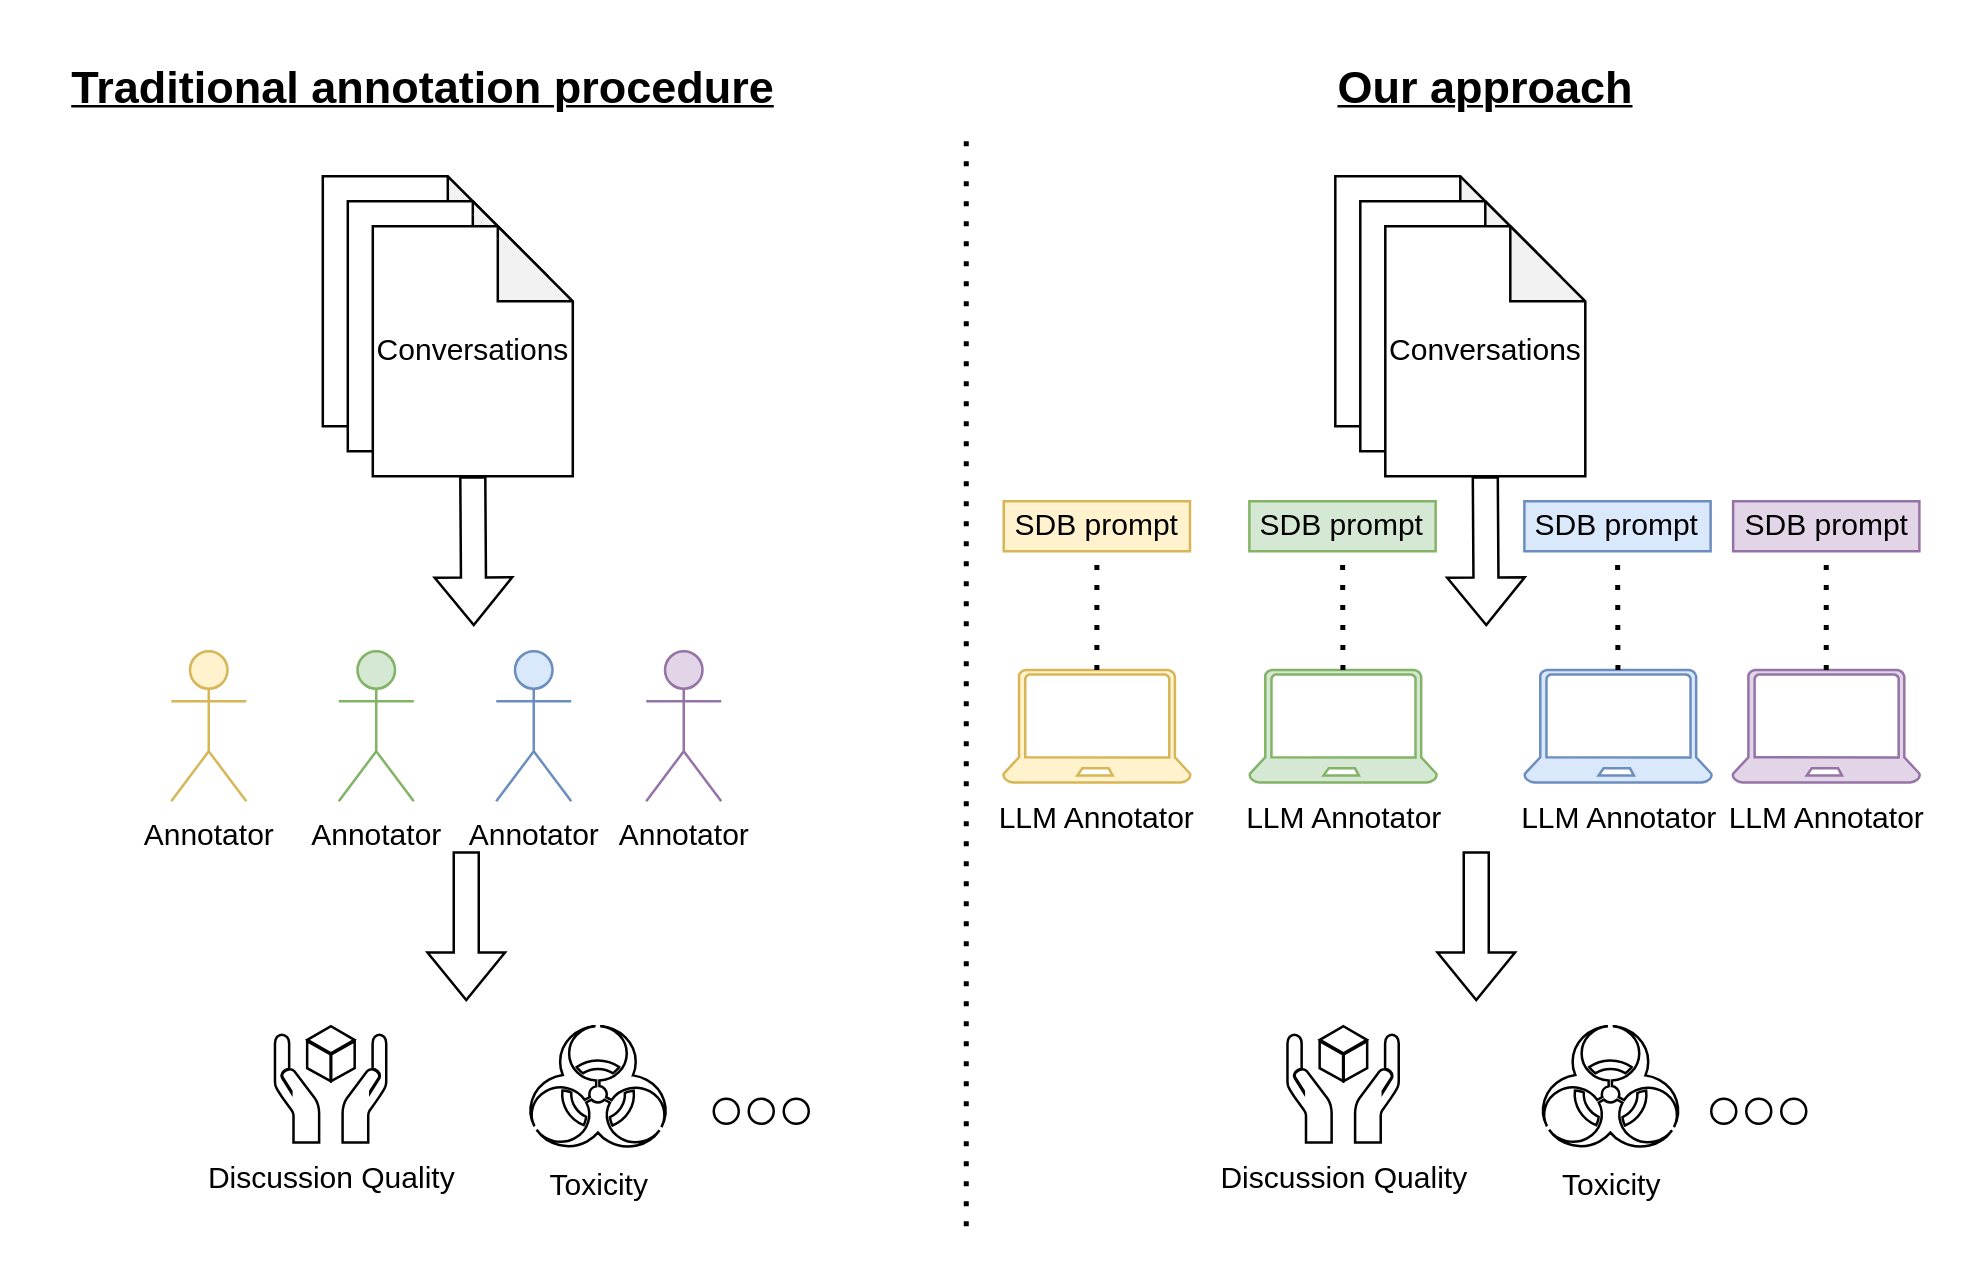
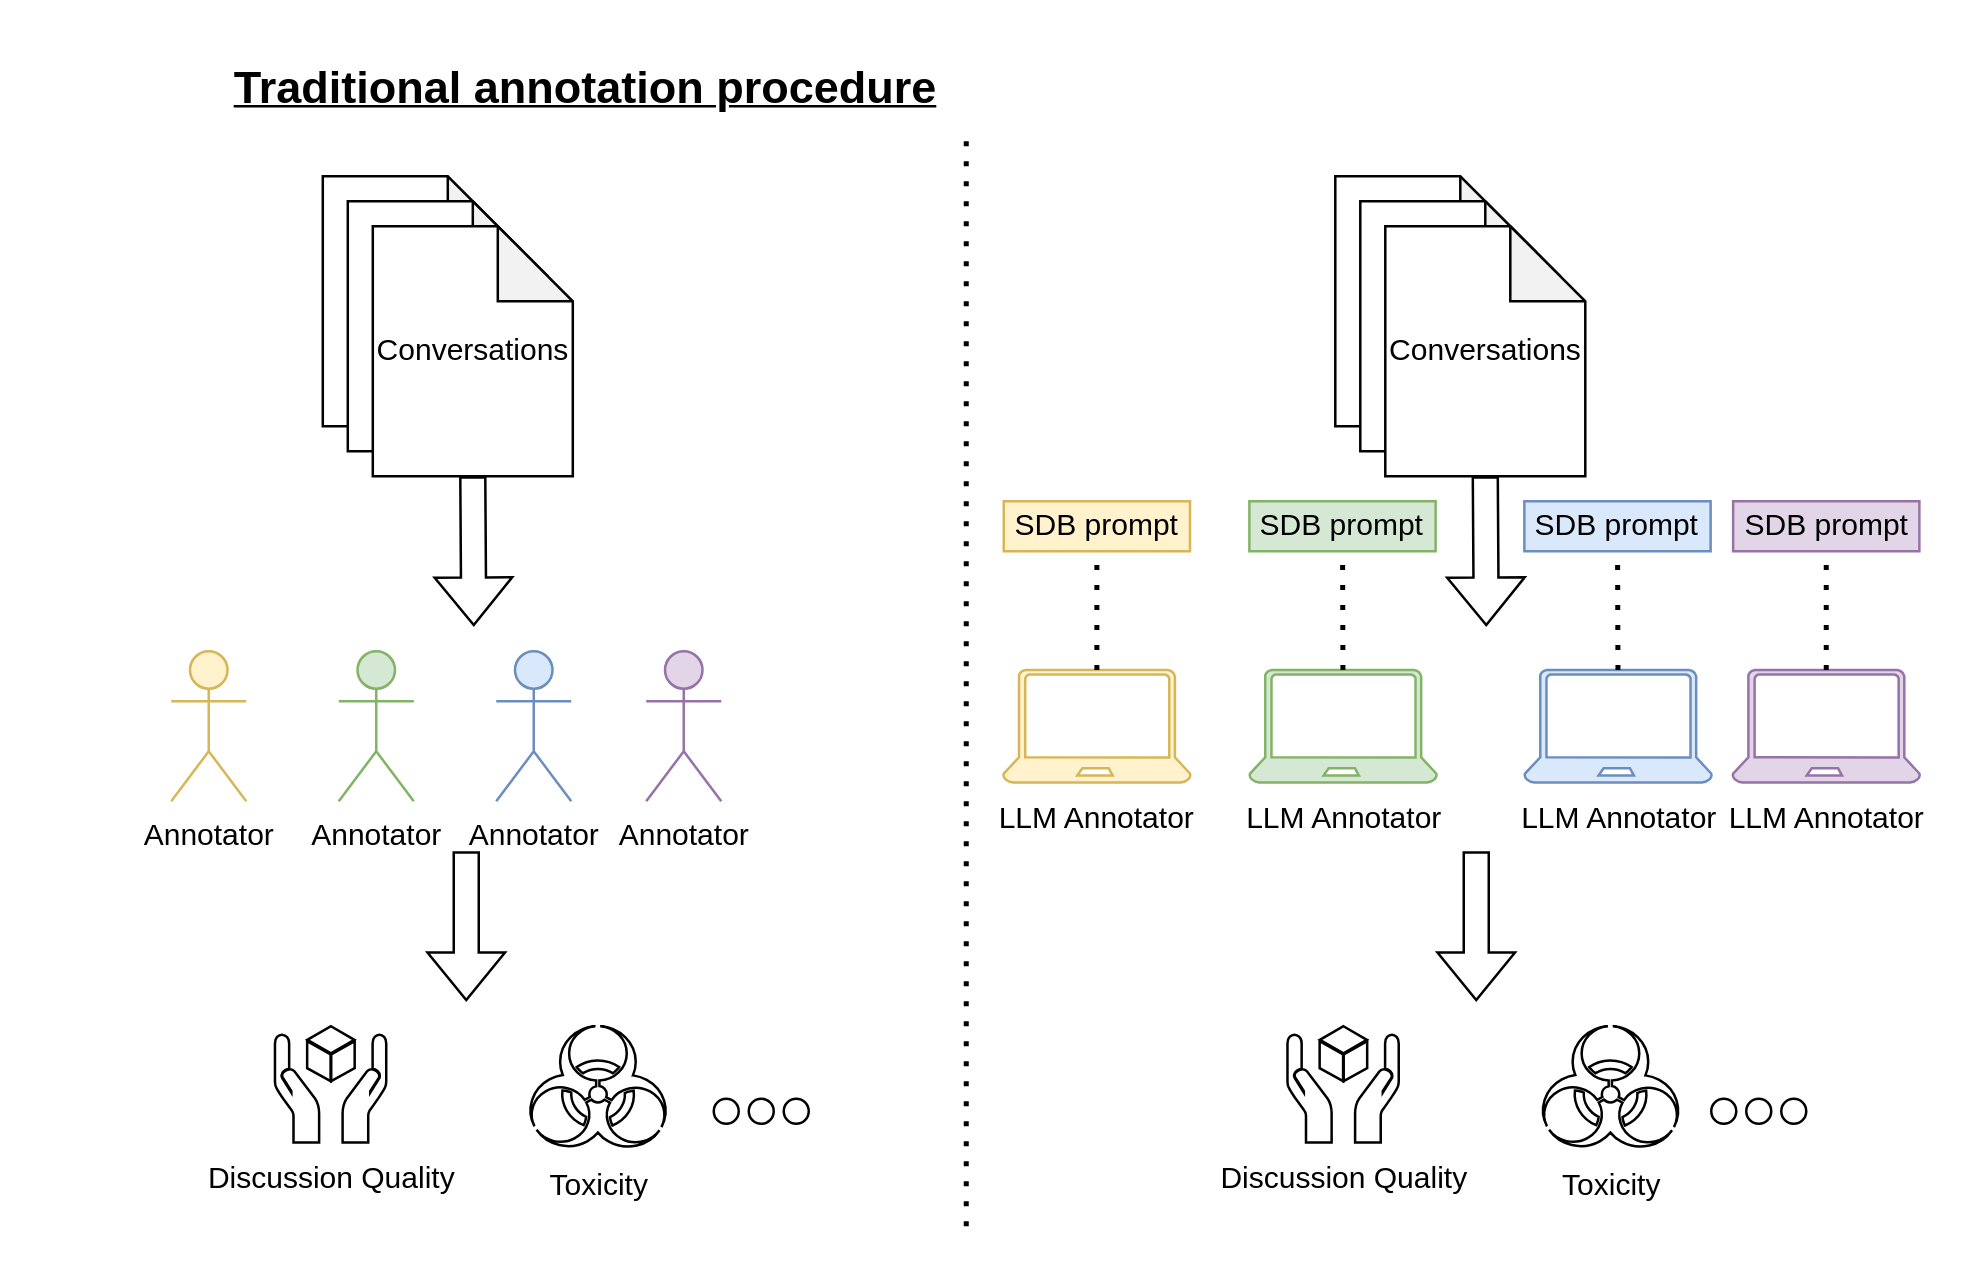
(423, 89) -> (585, 89)
(1485, 89) -> none
